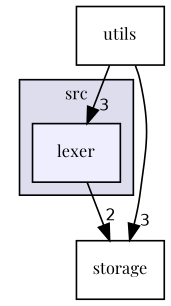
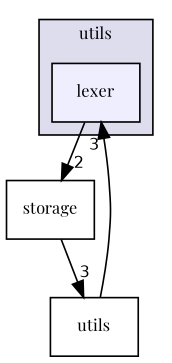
(76, 95) -> (96, 35)
(146, 145) -> (69, 261)
